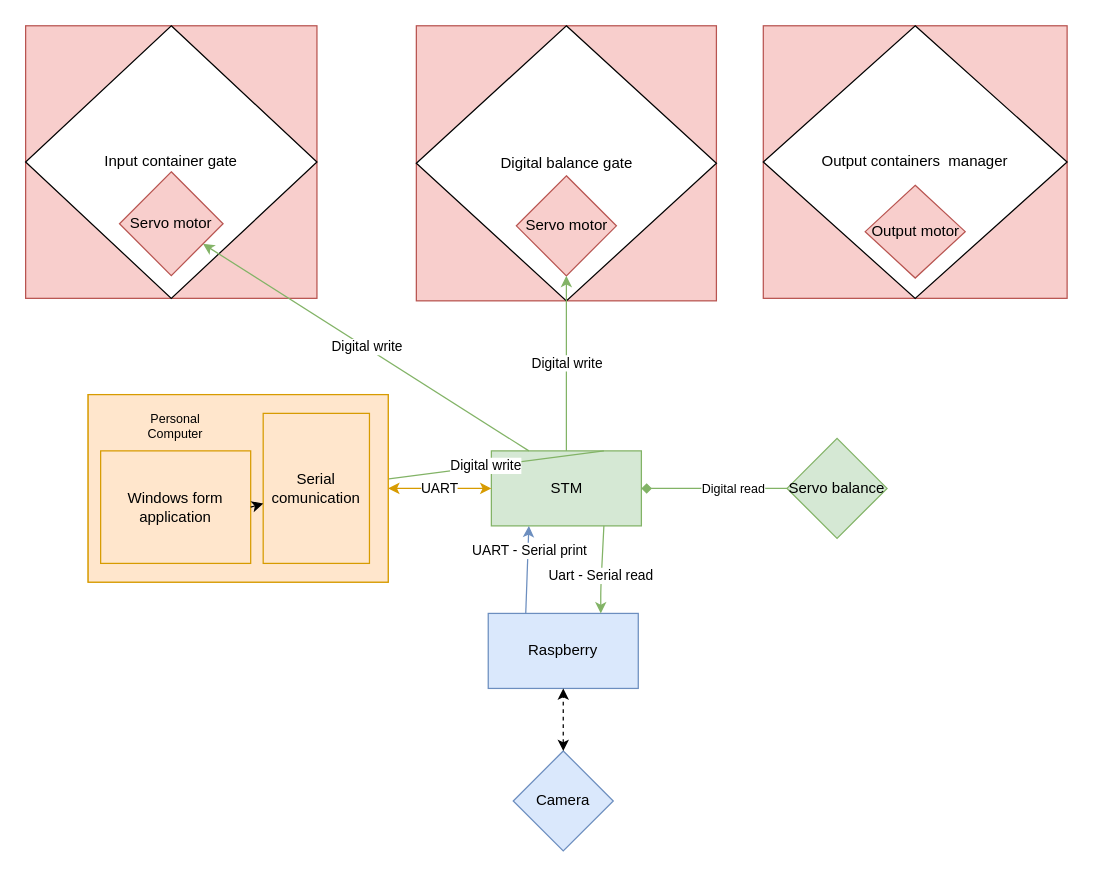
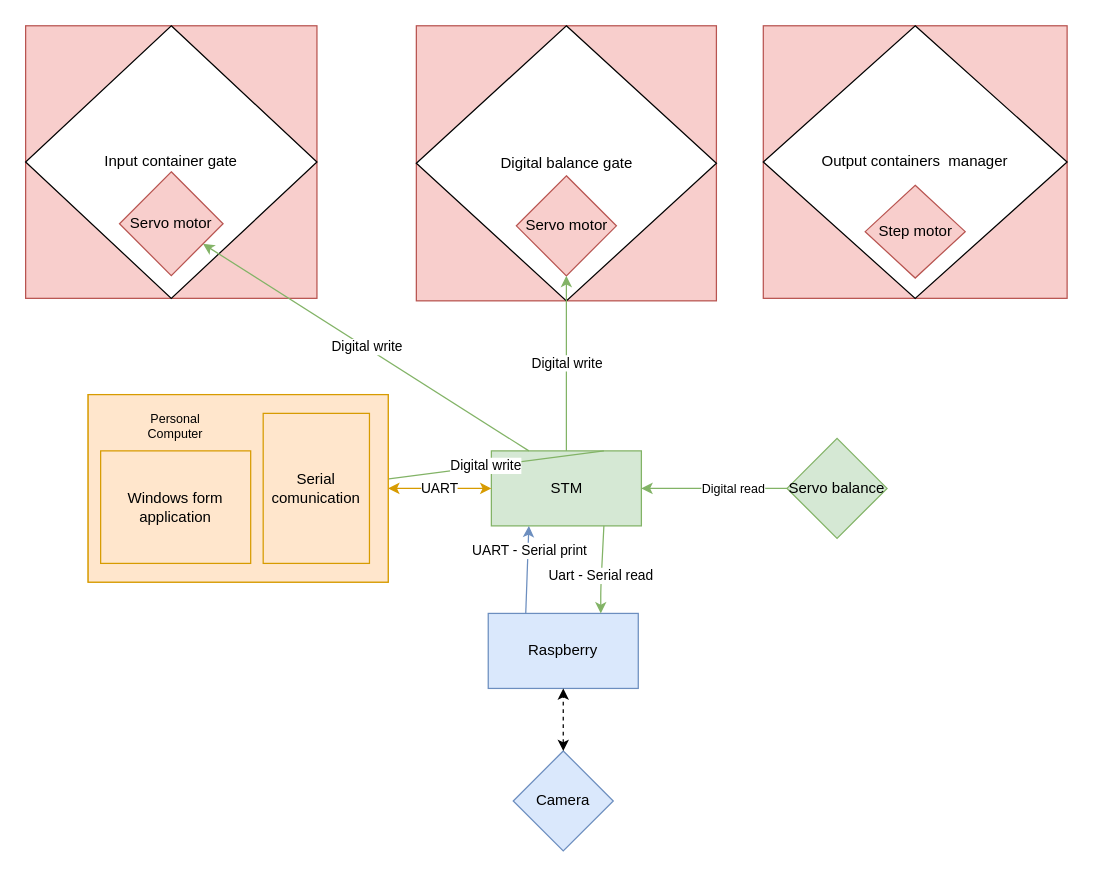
(916, 232) -> (916, 232)
(652, 488) -> (651, 488)
(253, 506) -> none
